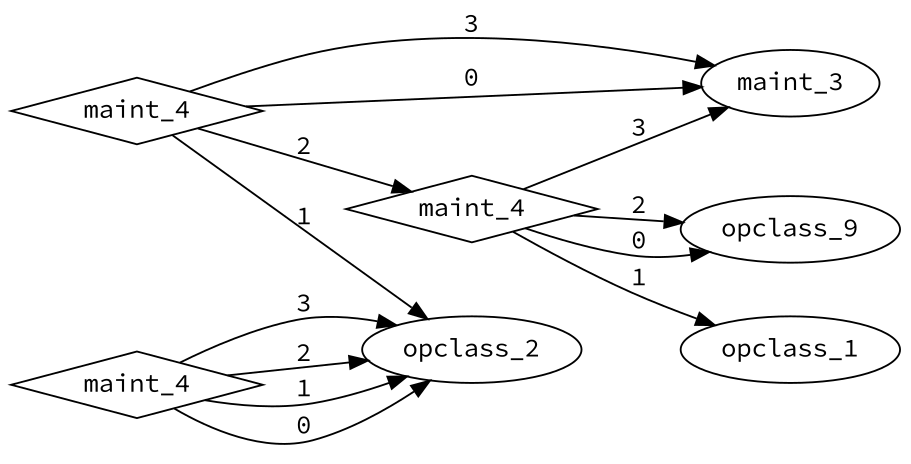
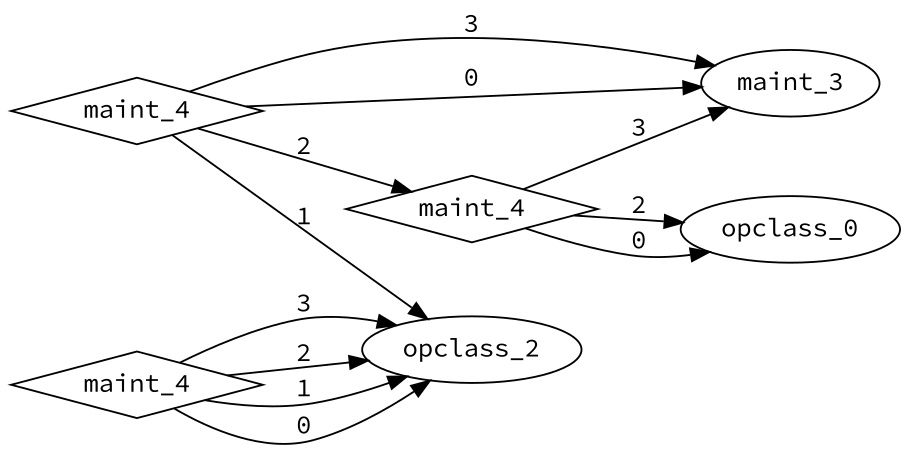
(790, 229) -> (790, 229)
(790, 350) -> none
